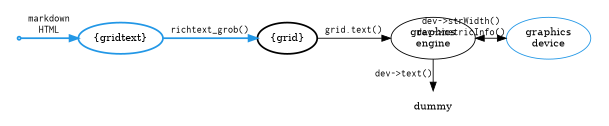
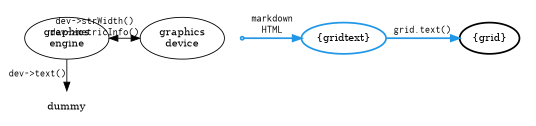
(210, 30) -> (423, 30)
(350, 38) -> none
(549, 38) -> (182, 38)
